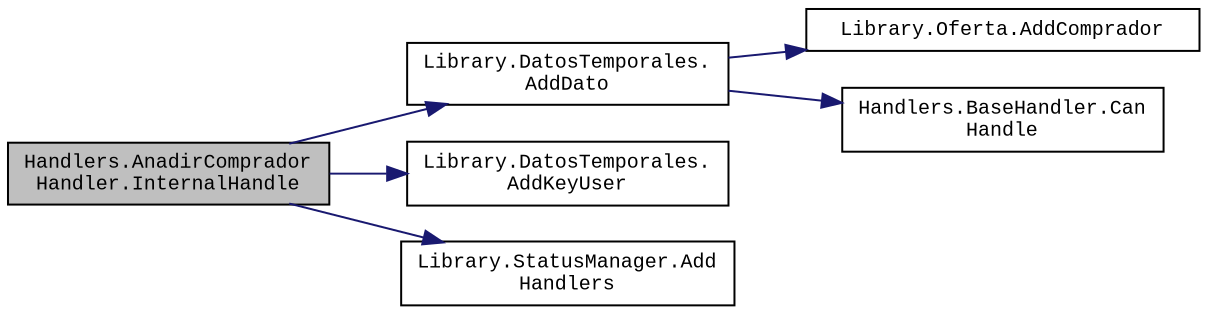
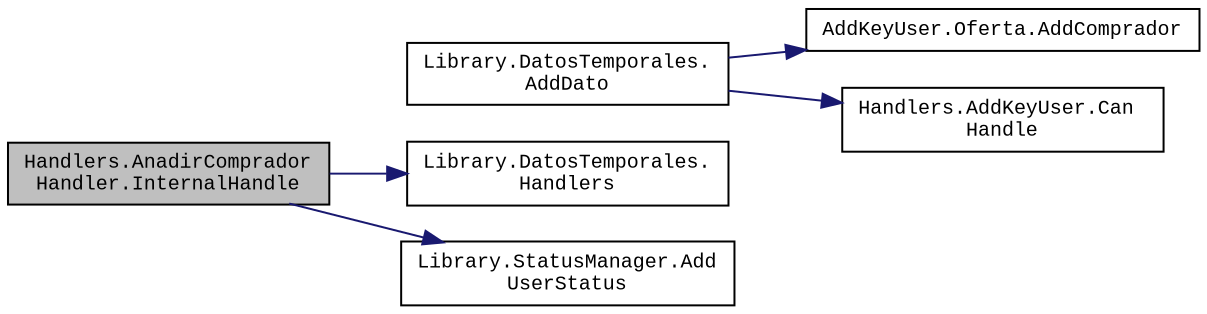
(1003, 30) -> (1003, 30)
(1003, 120) -> (1003, 120)
(358, 126) -> none
(568, 174) -> (568, 174)
(568, 273) -> (568, 273)
